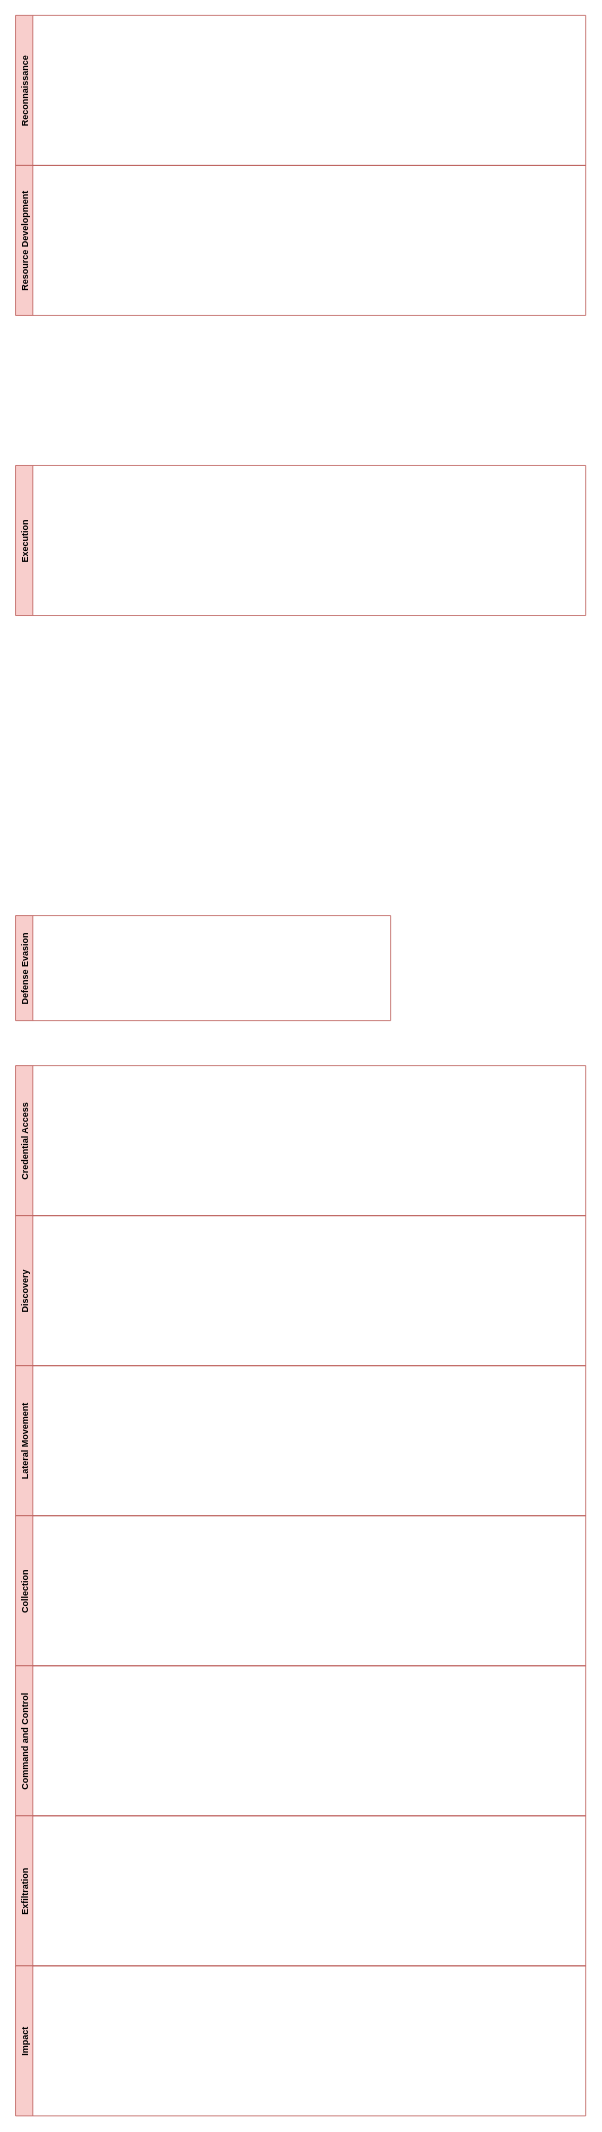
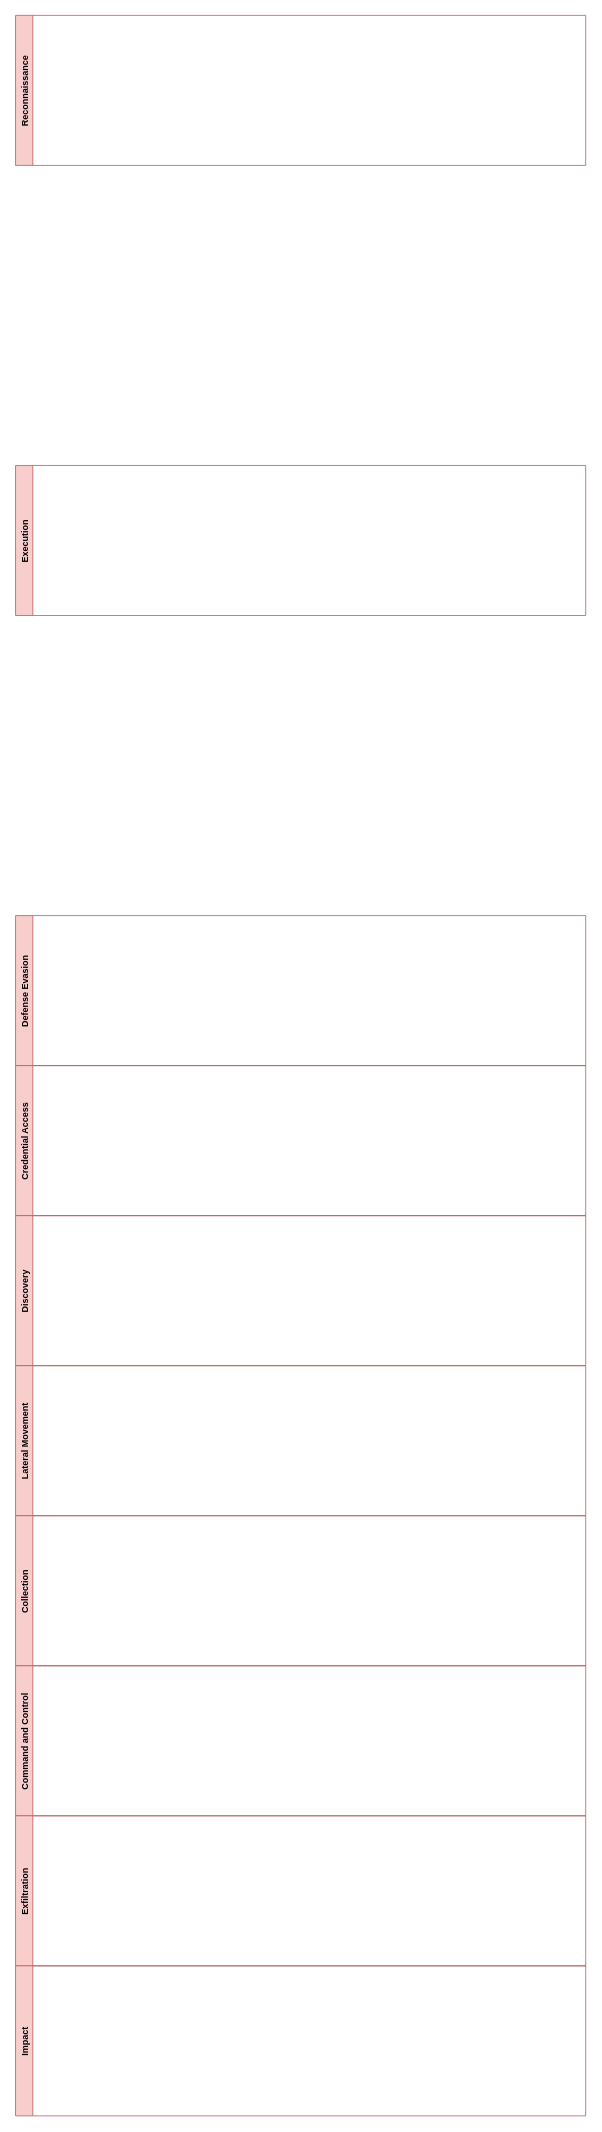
(300, 240) -> none
(203, 968) -> (300, 990)
